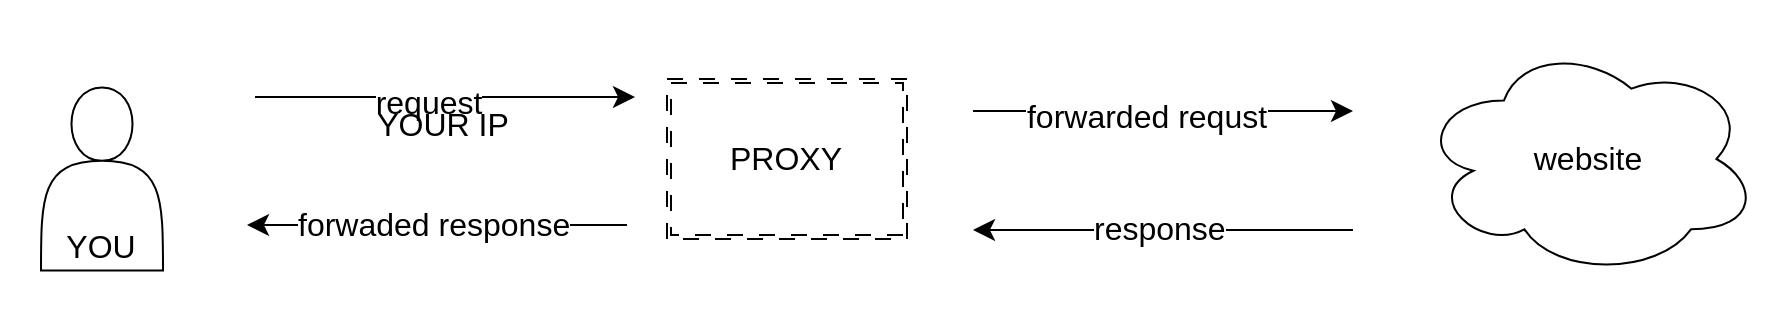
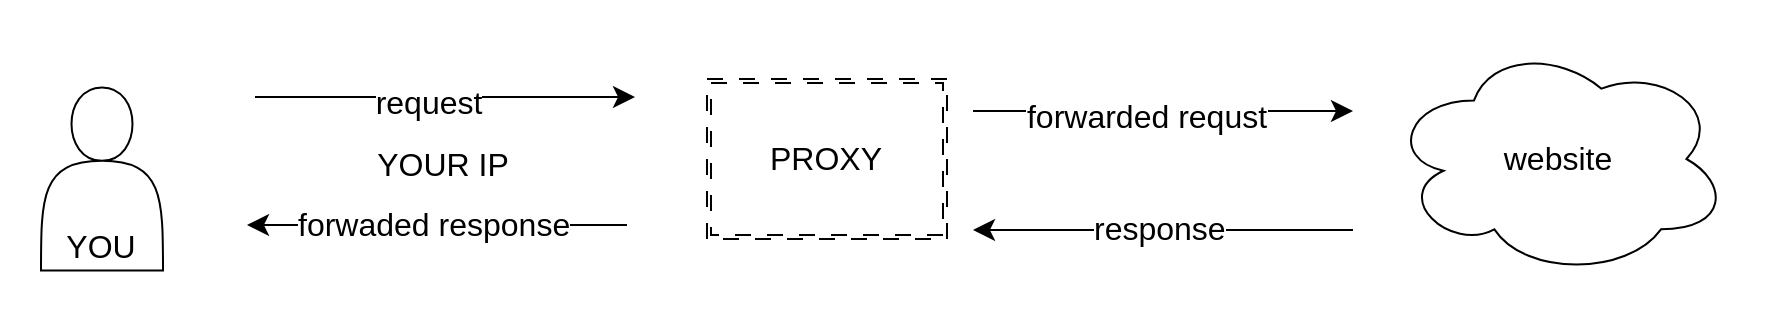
(444, 125) -> (444, 165)
(787, 159) -> (827, 159)
(1589, 159) -> (1559, 159)
